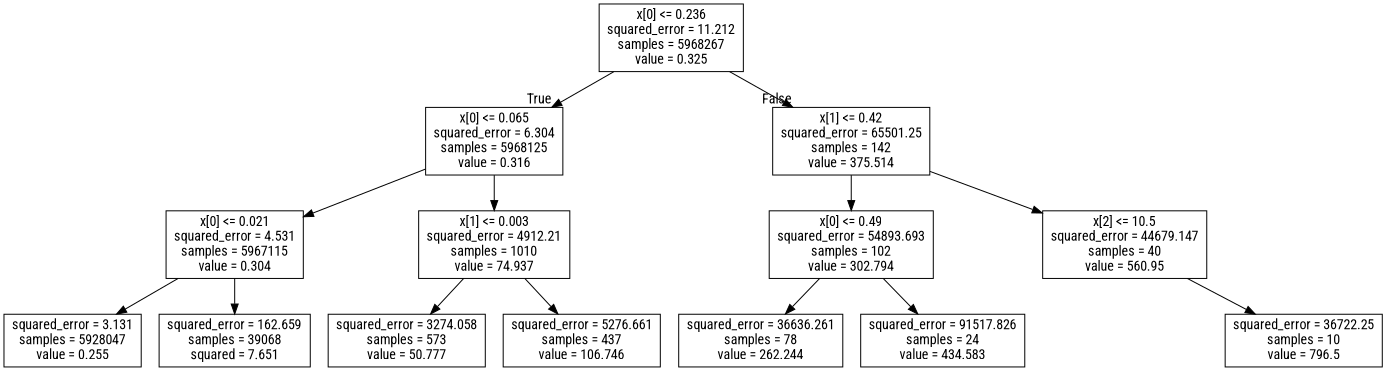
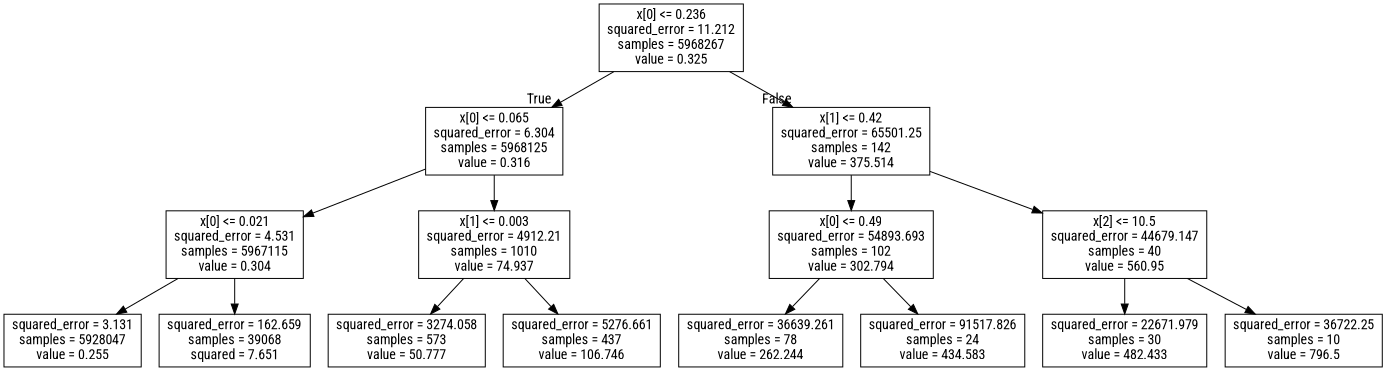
(761, 341) -> (761, 341)
none -> (1125, 341)
